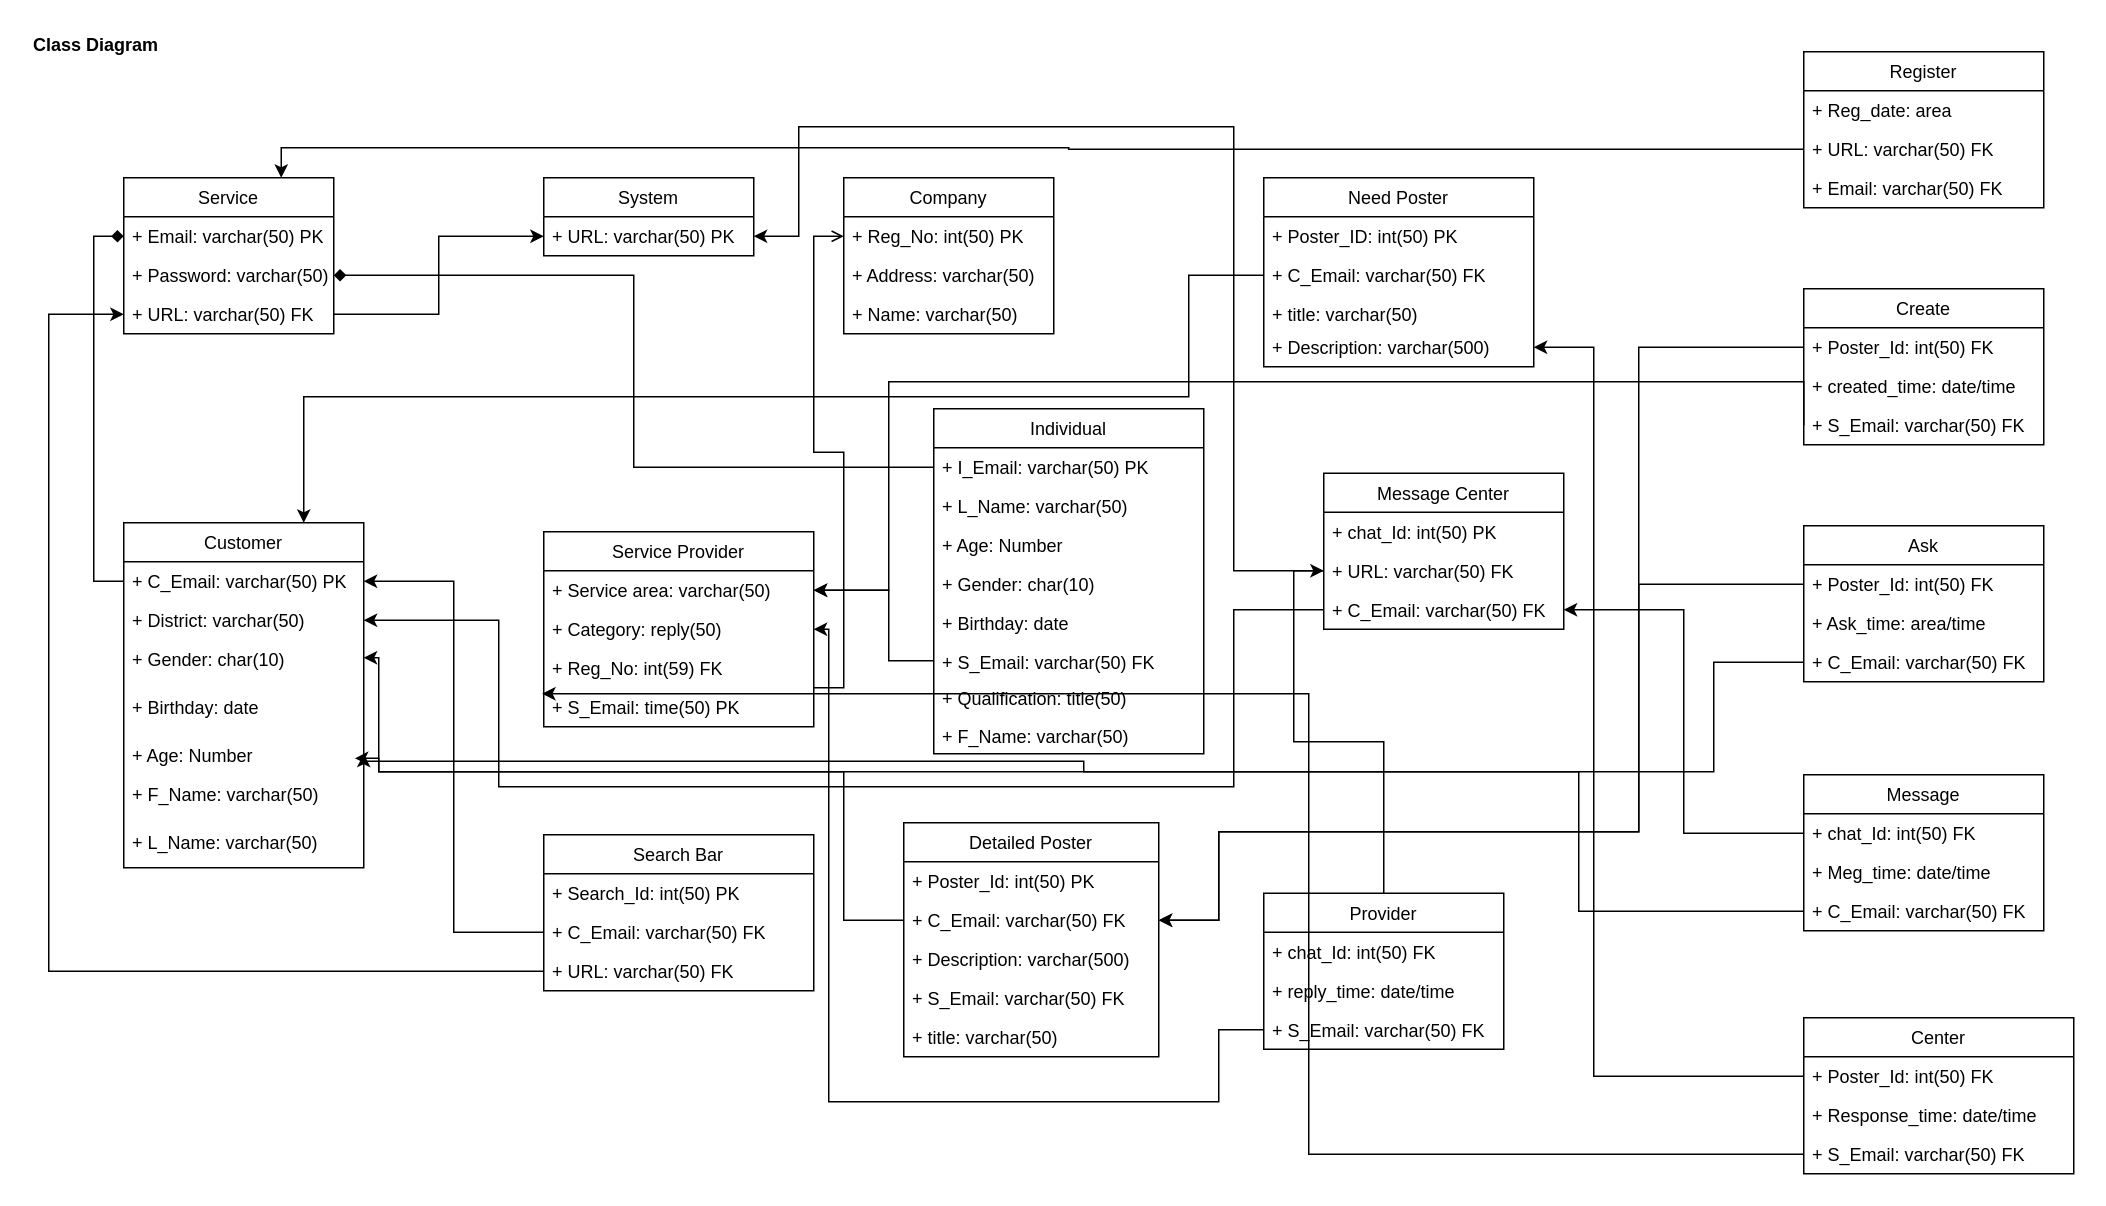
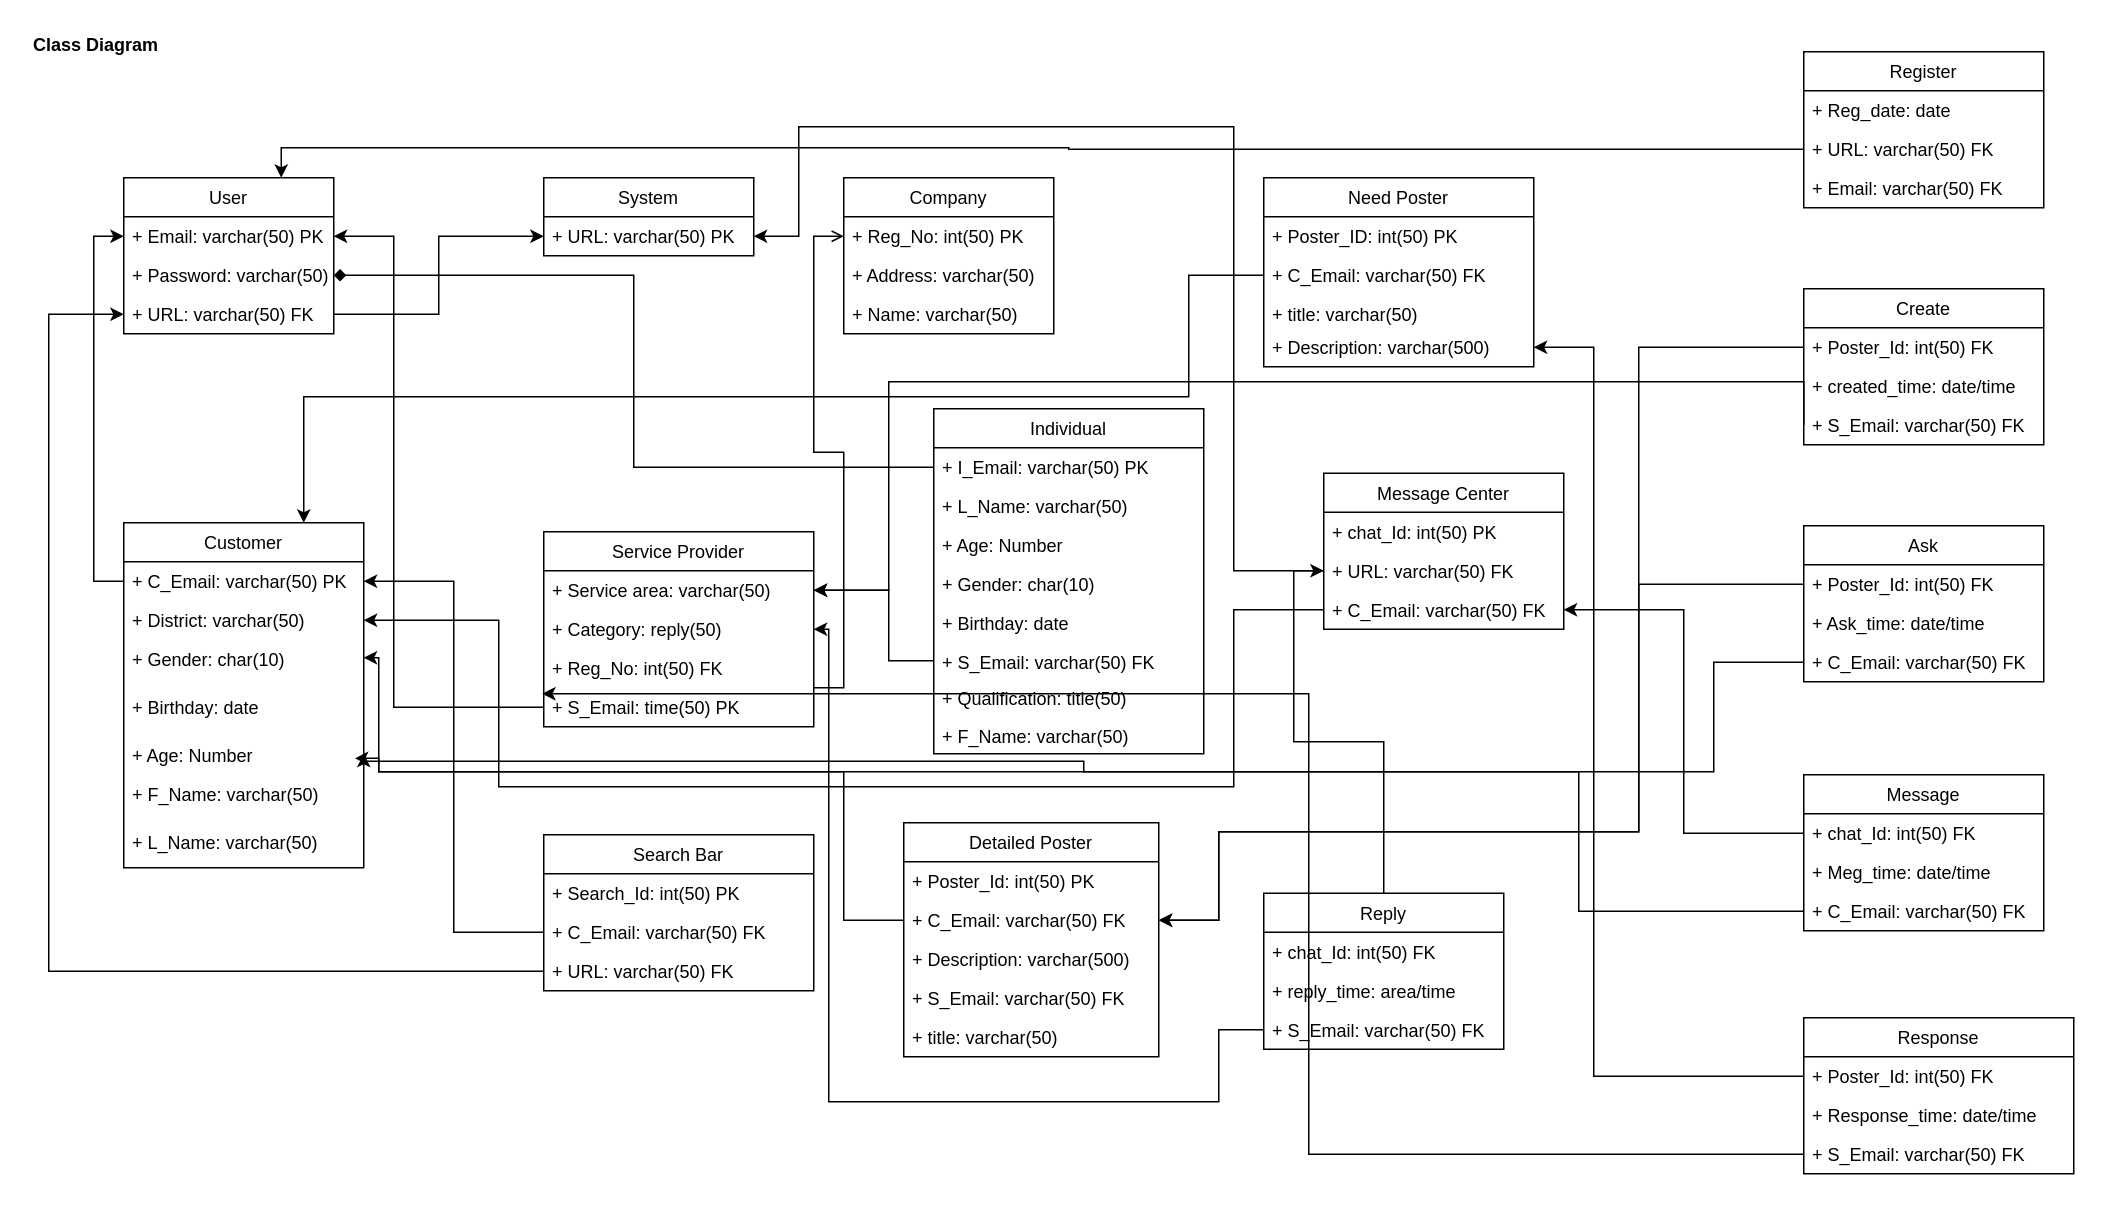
(1886, 111) -> (1886, 111)
(228, 198) -> (228, 198)
(111, 236) -> (112, 236)
none -> (394, 522)
(1906, 624) -> (1906, 624)
(641, 669) -> (641, 669)
(1383, 914) -> (1383, 914)
(1374, 992) -> (1374, 992)
(1938, 1038) -> (1938, 1038)
